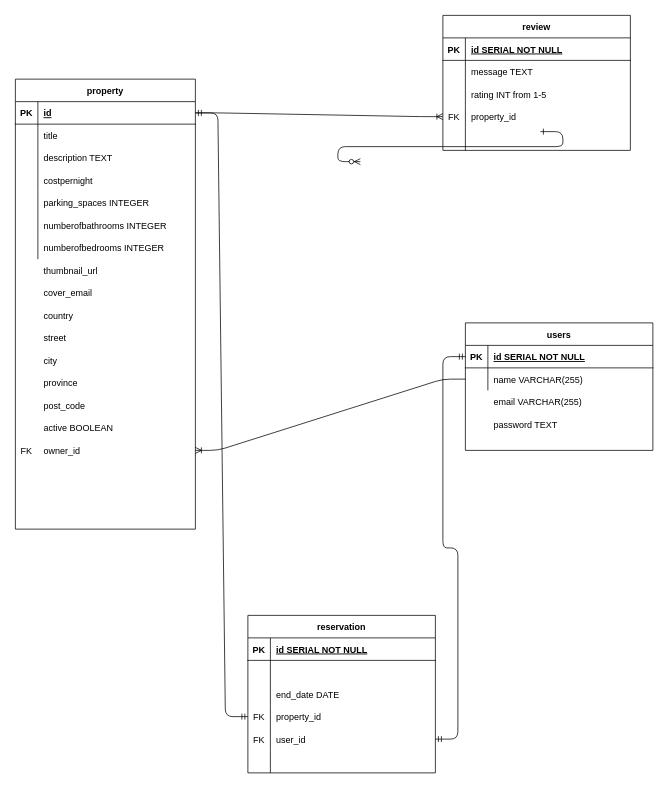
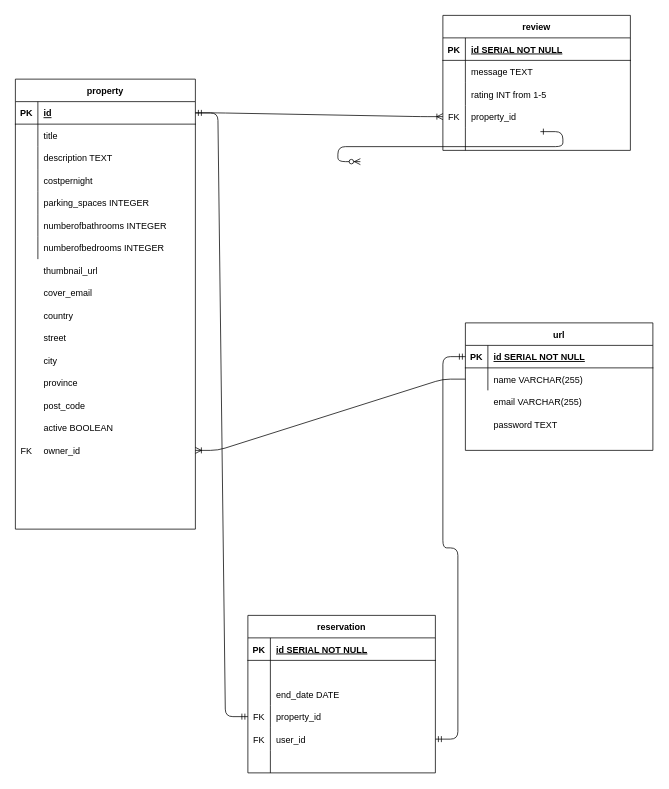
(559, 335) -> (559, 335)
